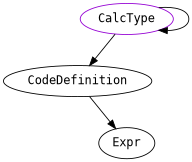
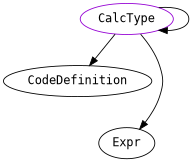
(100, 109) -> (163, 78)
